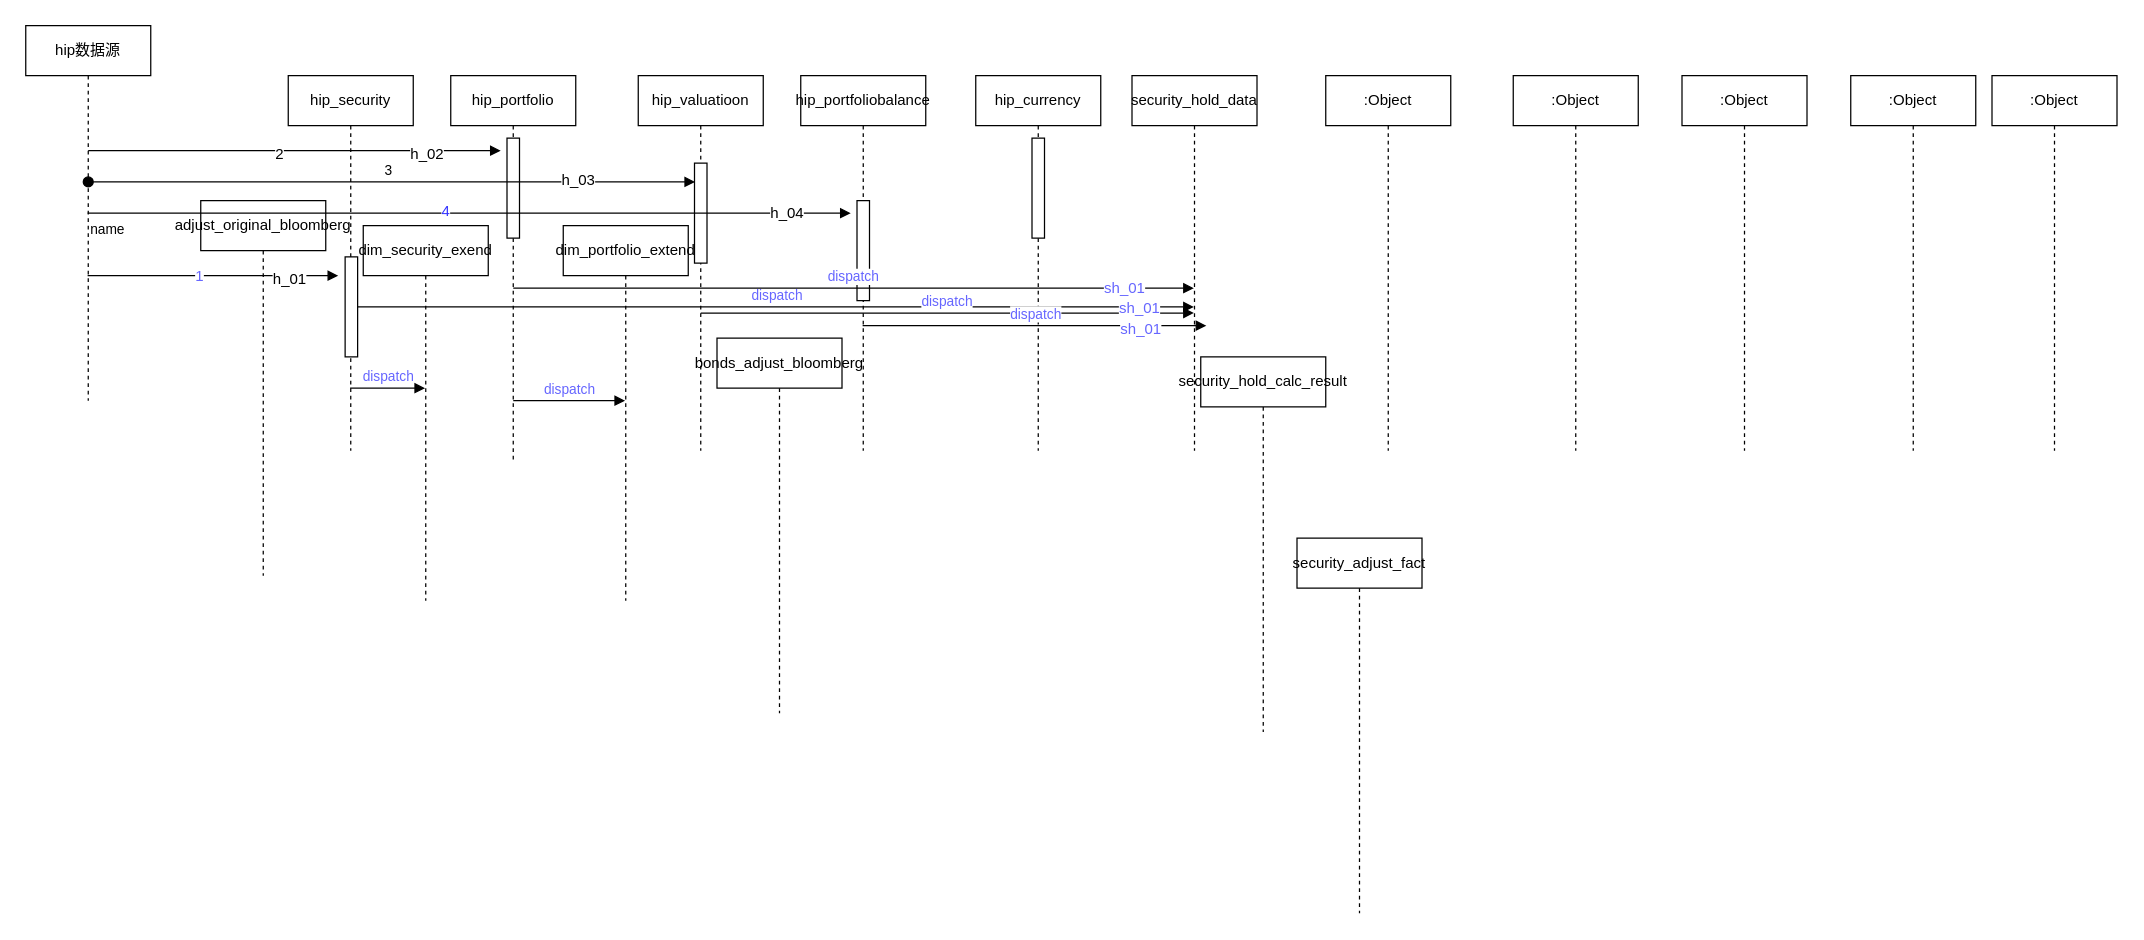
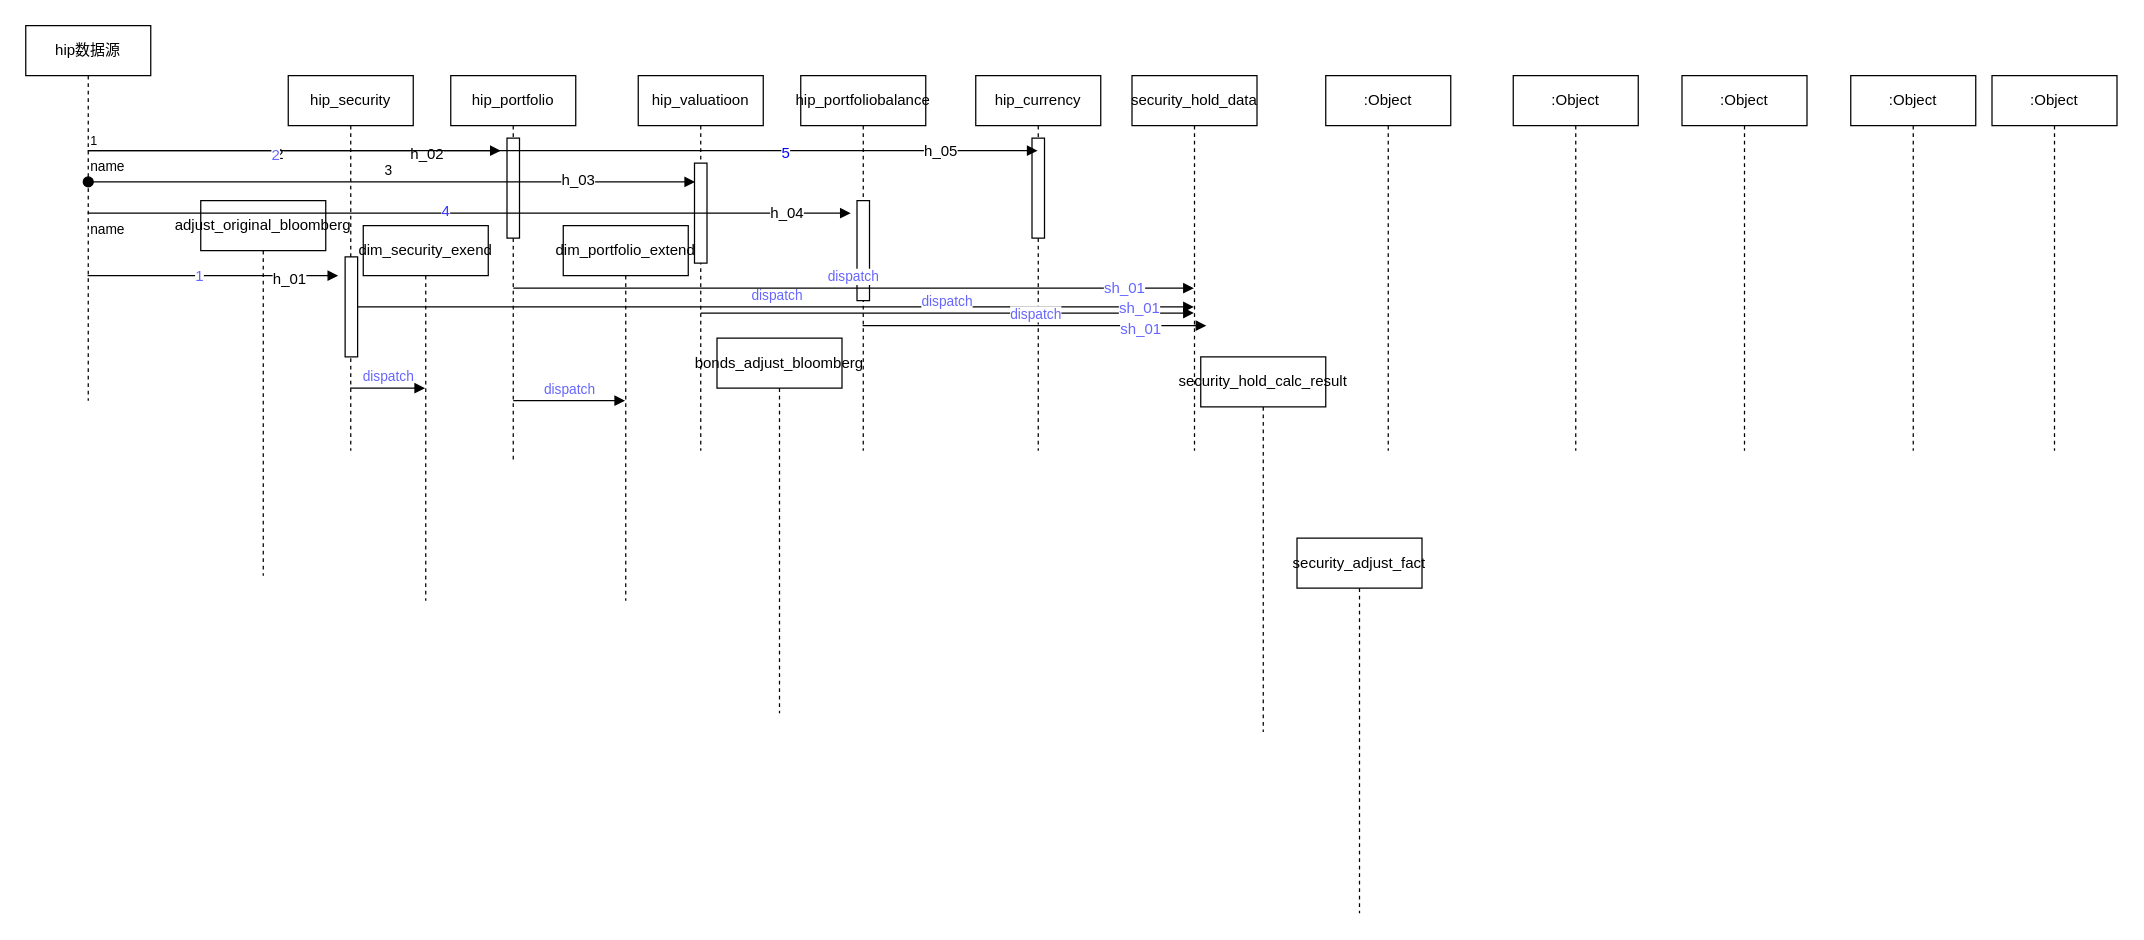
none -> (762, 151)
